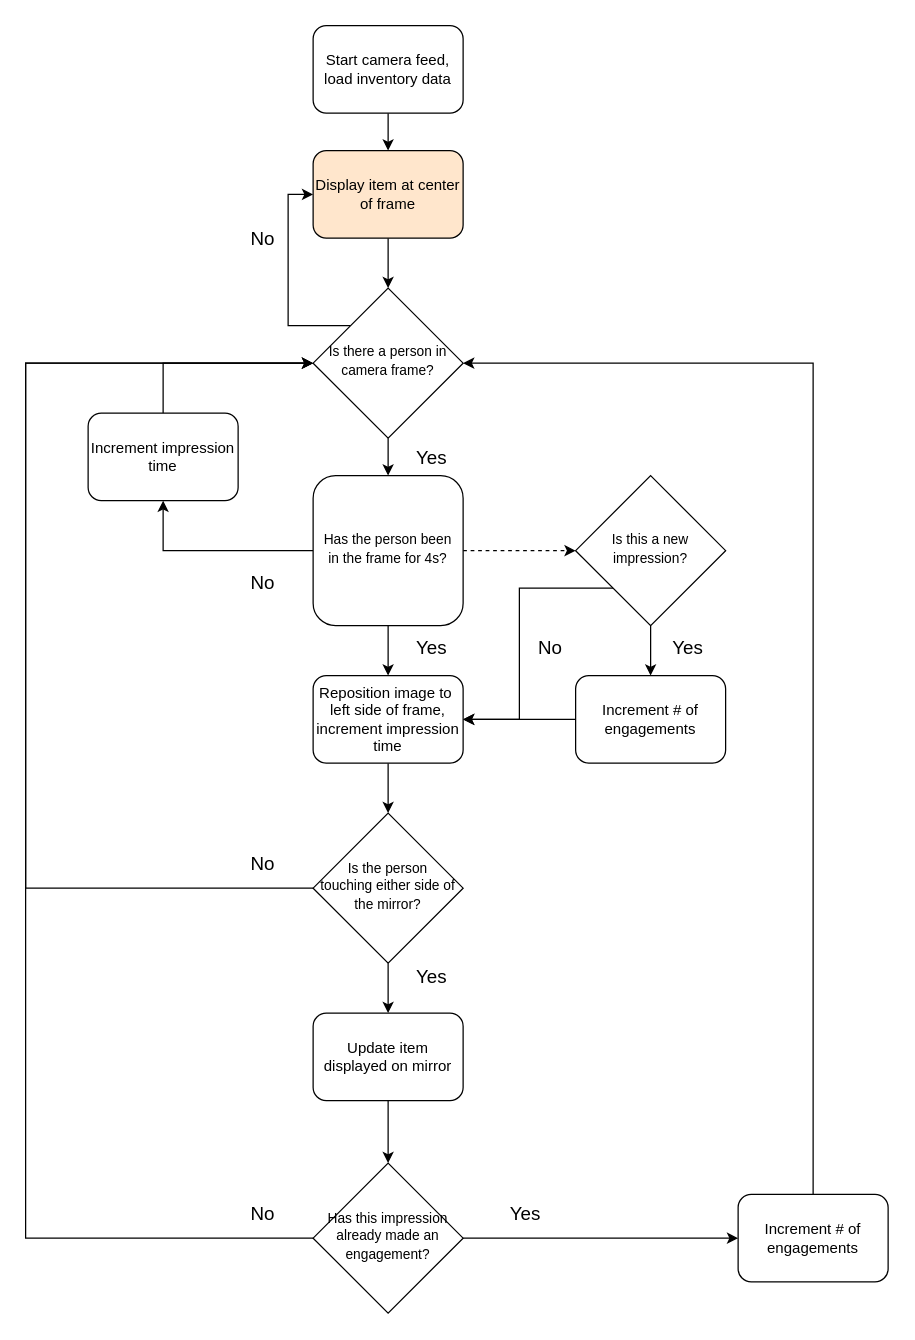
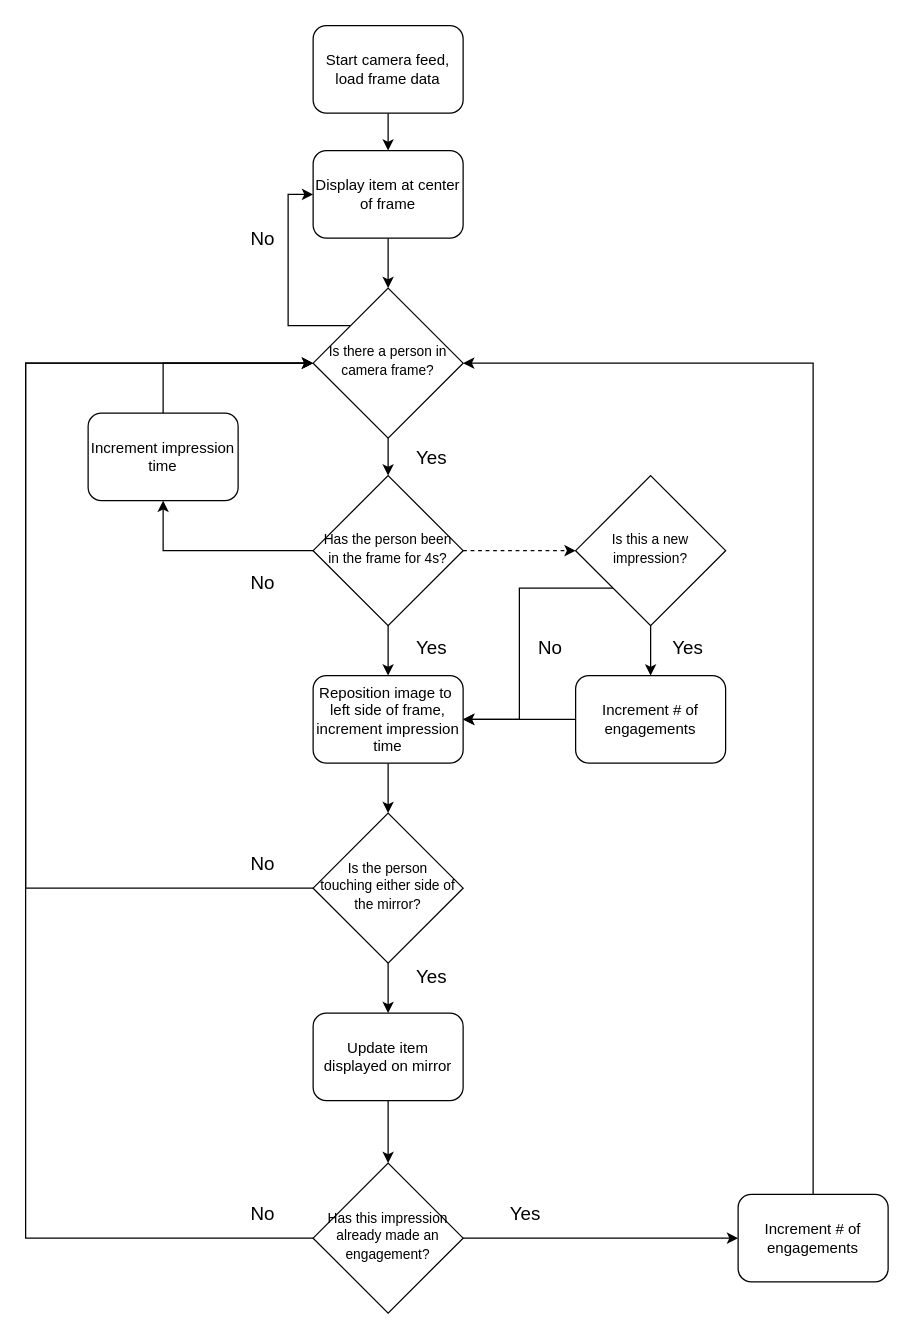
(388, 69) -> (388, 69)
(388, 194) -> (388, 194)
(388, 551) -> (388, 551)
